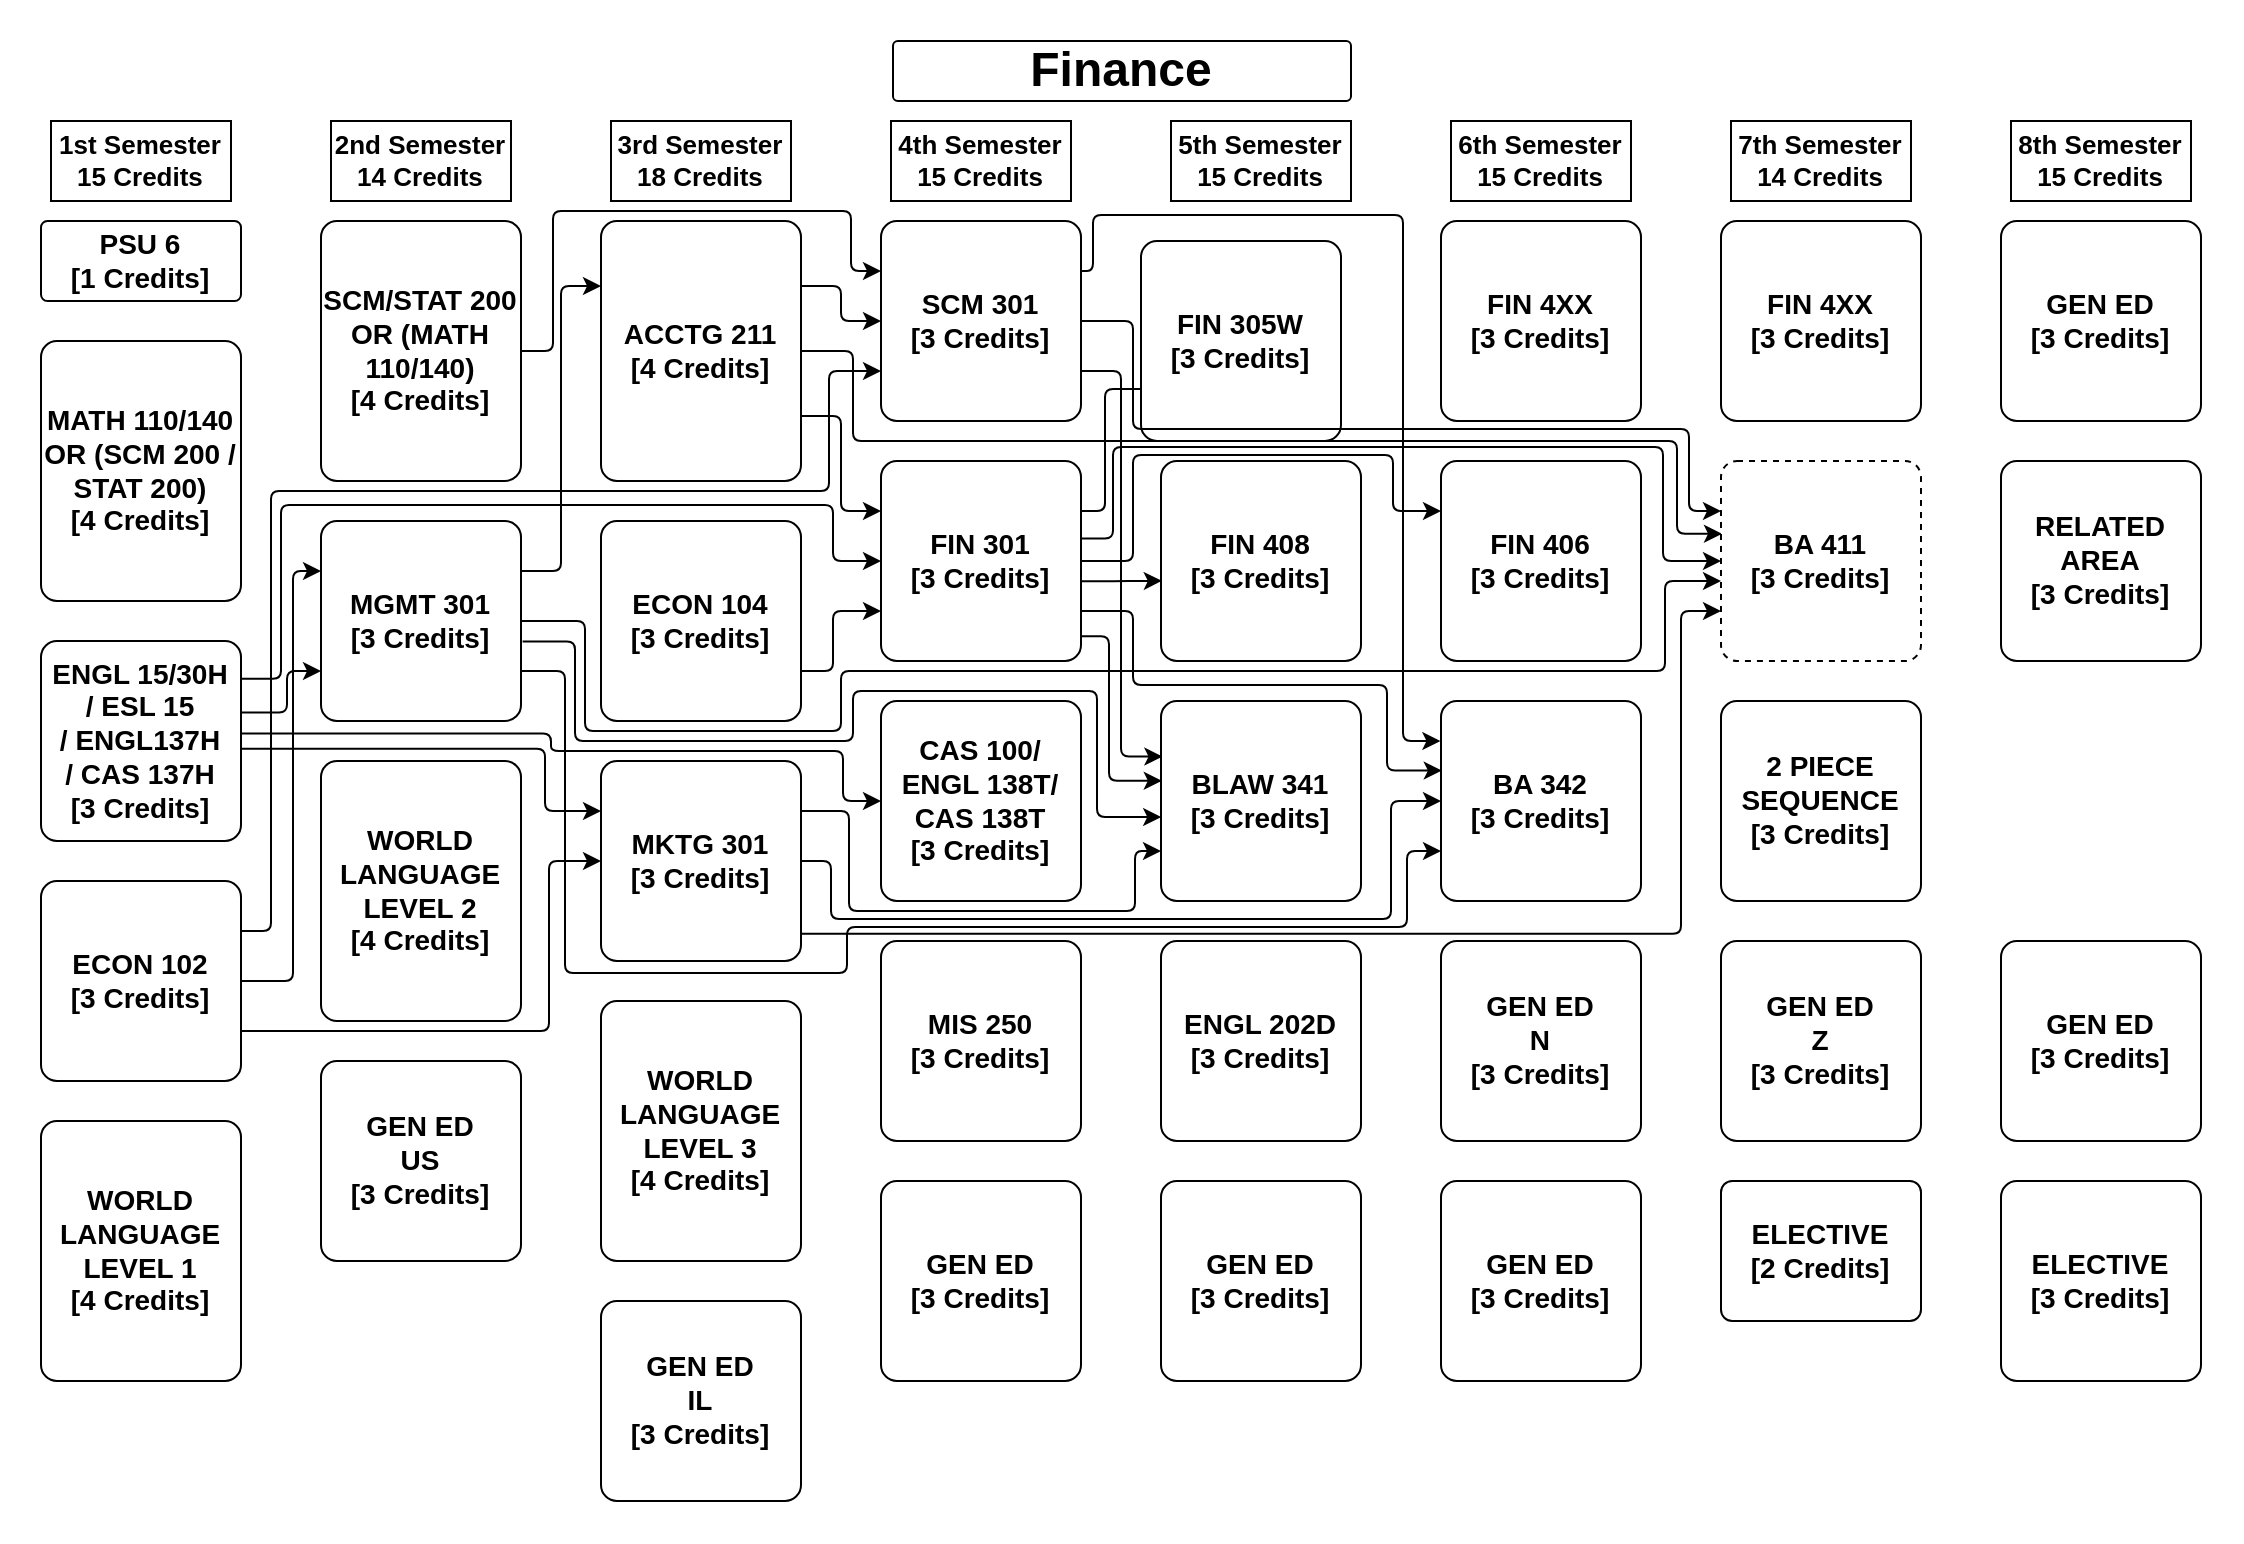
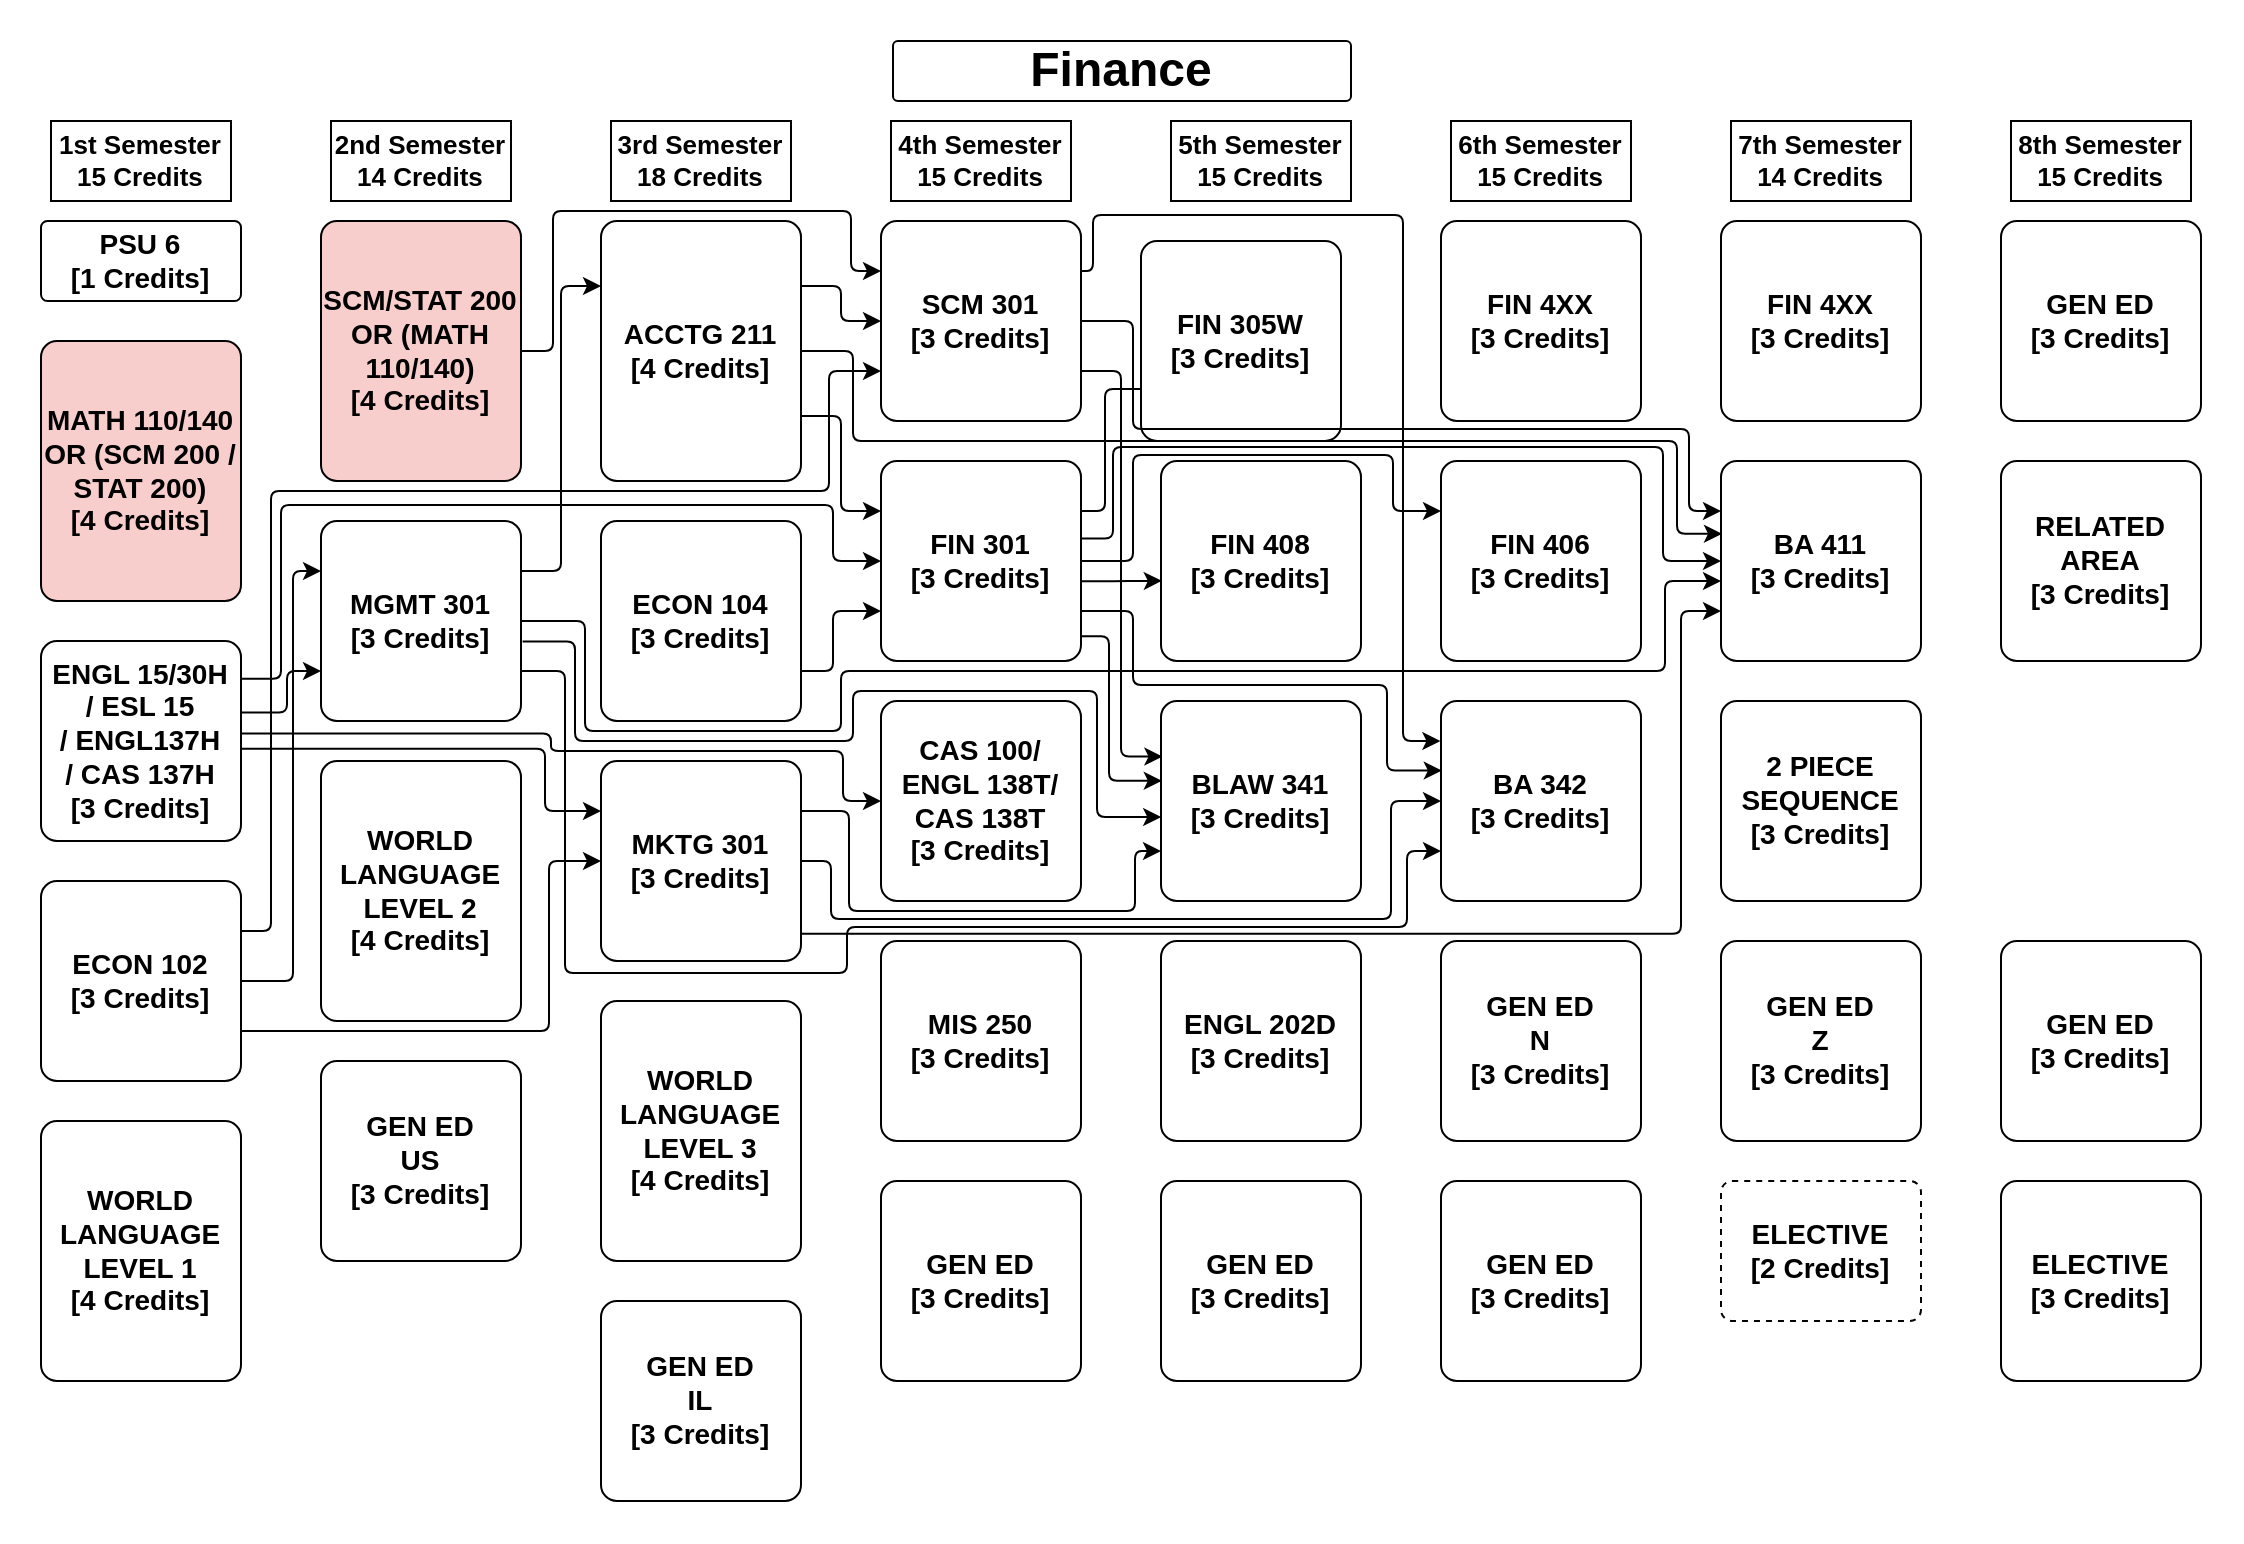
(421, 351) -> (421, 351)
(141, 471) -> (141, 471)
(1821, 561) -> (1821, 561)
(1821, 1251) -> (1821, 1251)
